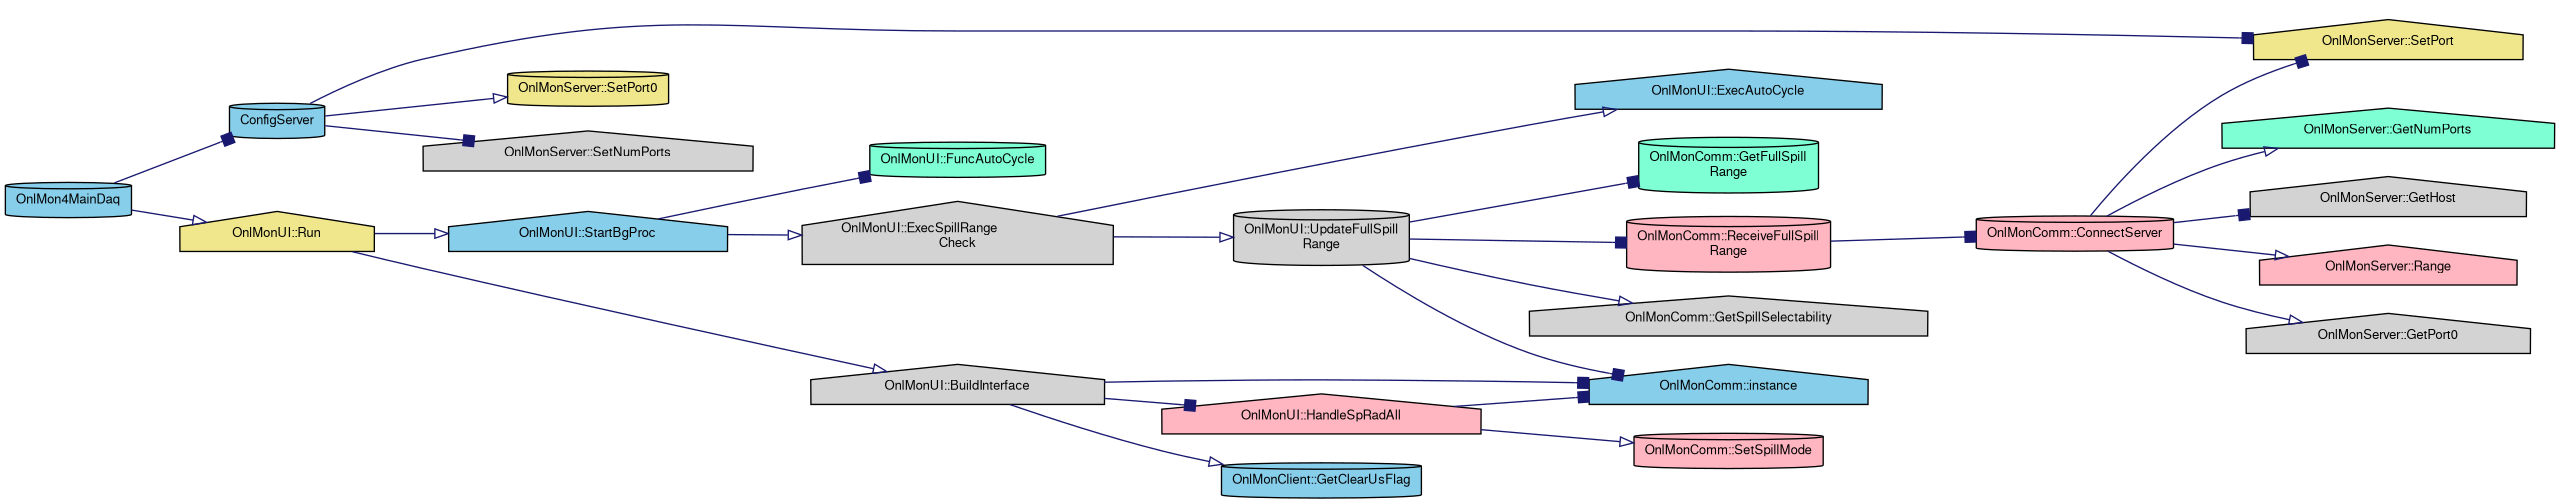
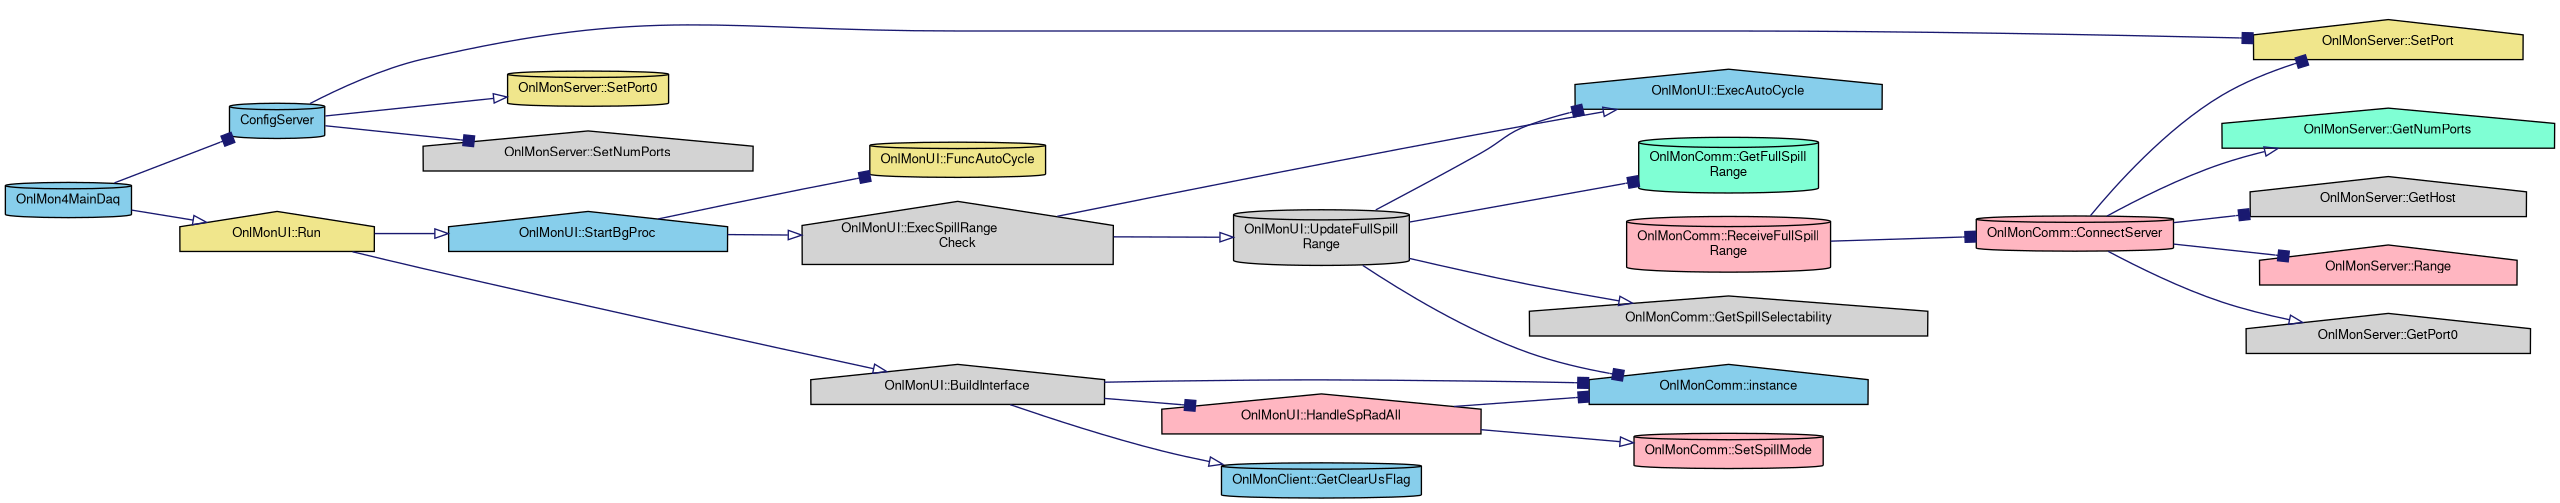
(958, 160) -> (958, 160)
(1511, 241) -> (1472, 158)
(2224, 250) -> (2224, 250)
